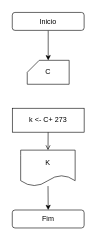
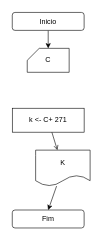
(48, 72) -> (48, 60)
(48, 120) -> (48, 120)
(48, 168) -> (63, 168)
